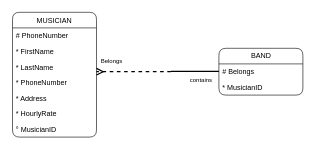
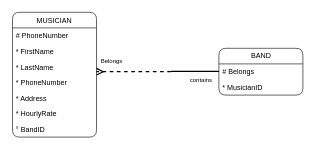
(37, 130) -> (31, 130)
